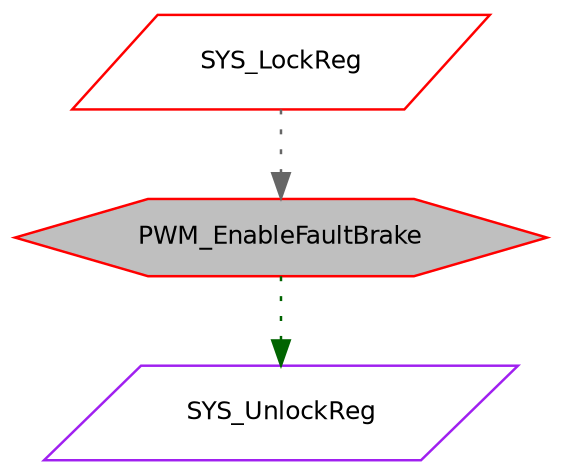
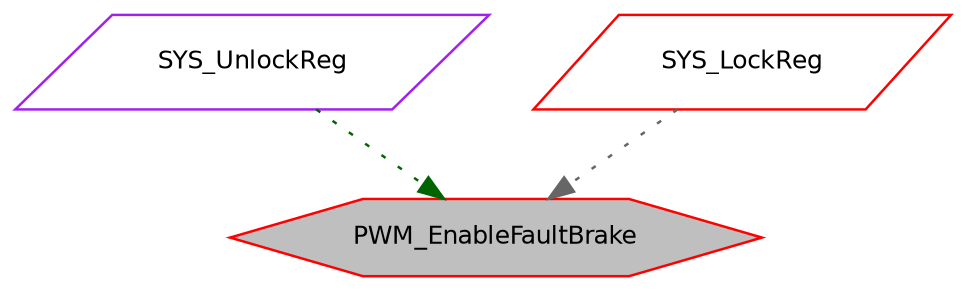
(281, 308) -> (369, 147)
